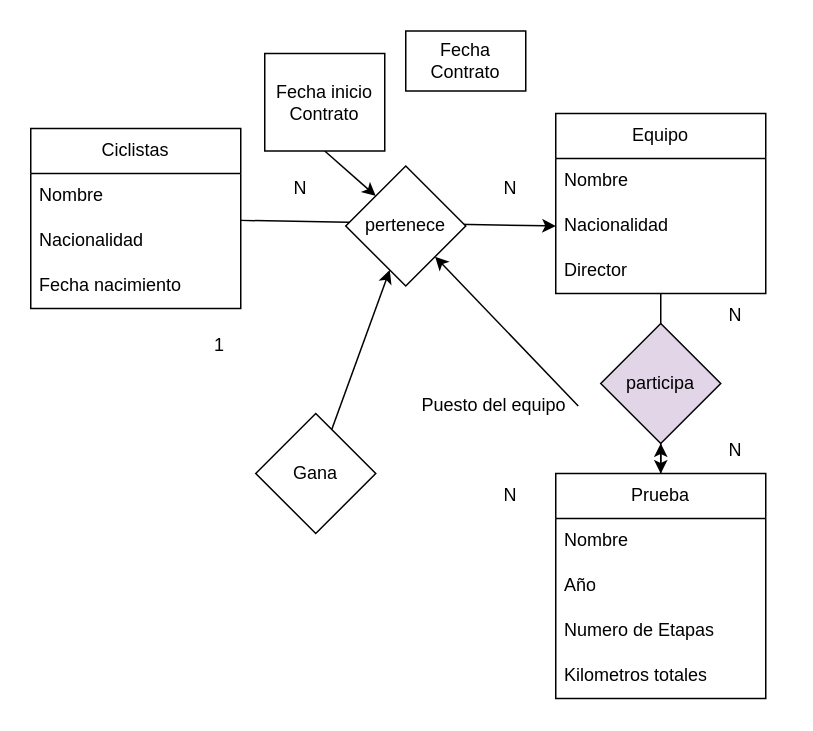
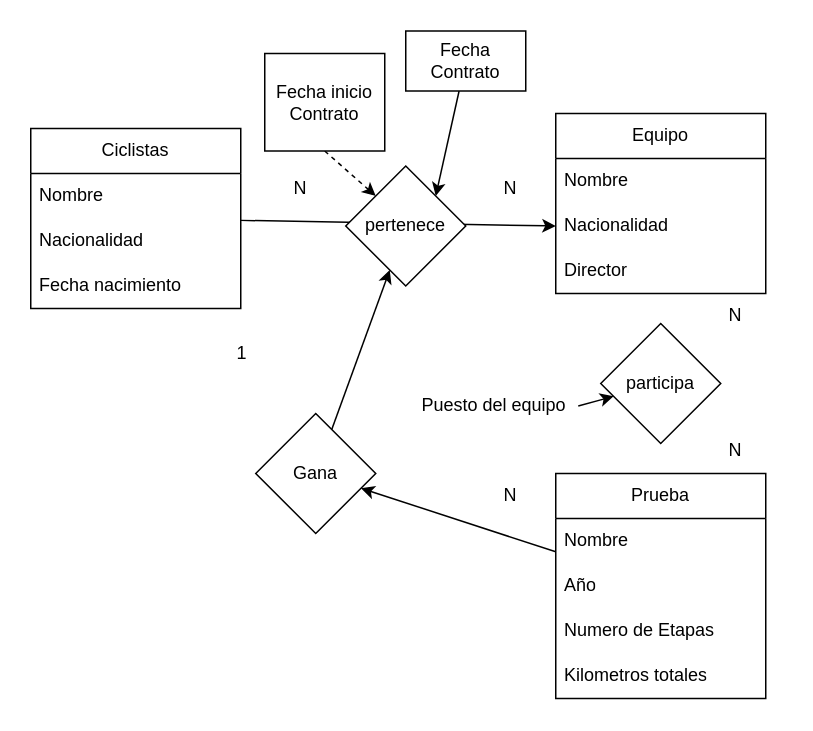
none -> (448, 139)
(346, 169) -> (346, 169)
(661, 310) -> none
(510, 335) -> (591, 402)
(220, 346) -> (242, 353)
(661, 383) -> (661, 383)
(661, 469) -> (461, 521)
